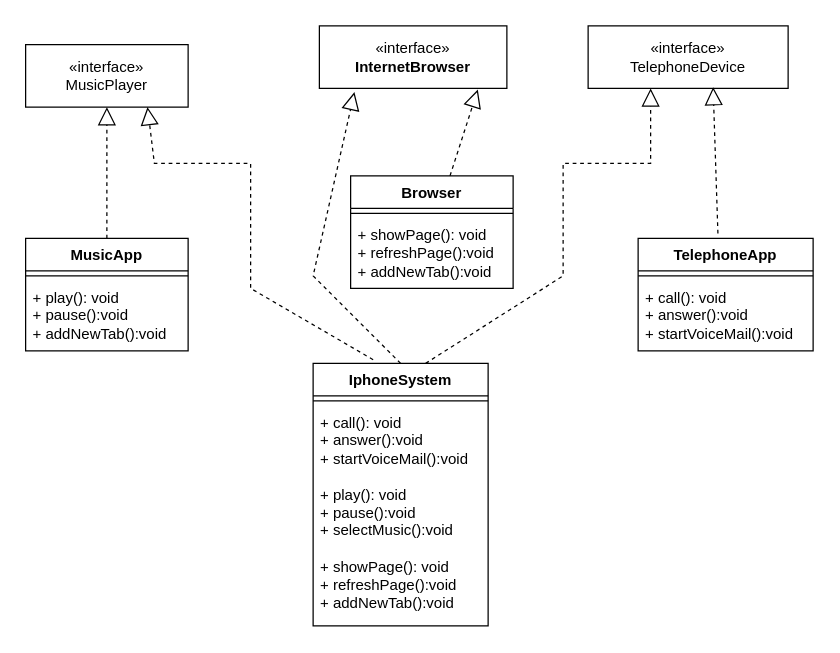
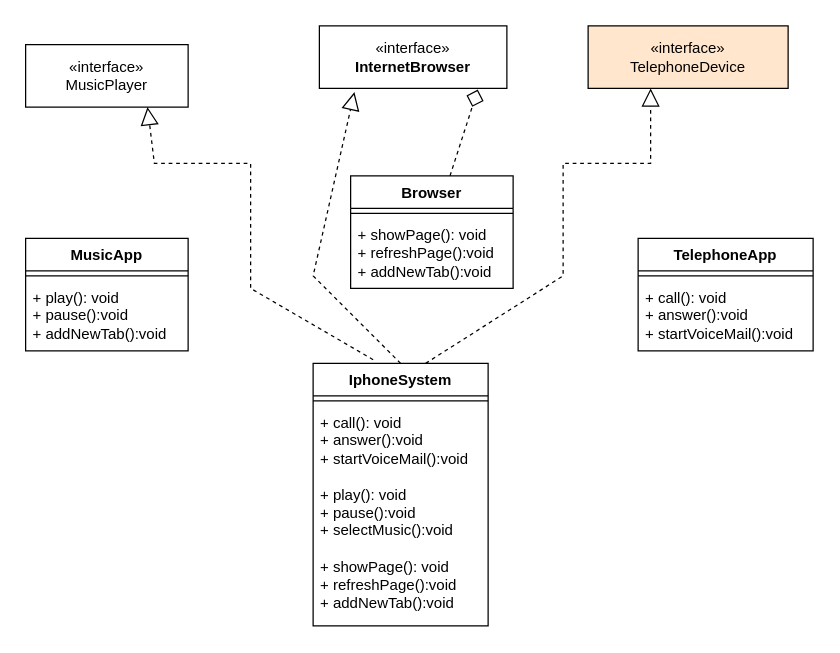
(688, 57) -> (688, 57)
(472, 107) -> (472, 108)
(716, 169) -> none
(107, 182) -> none
